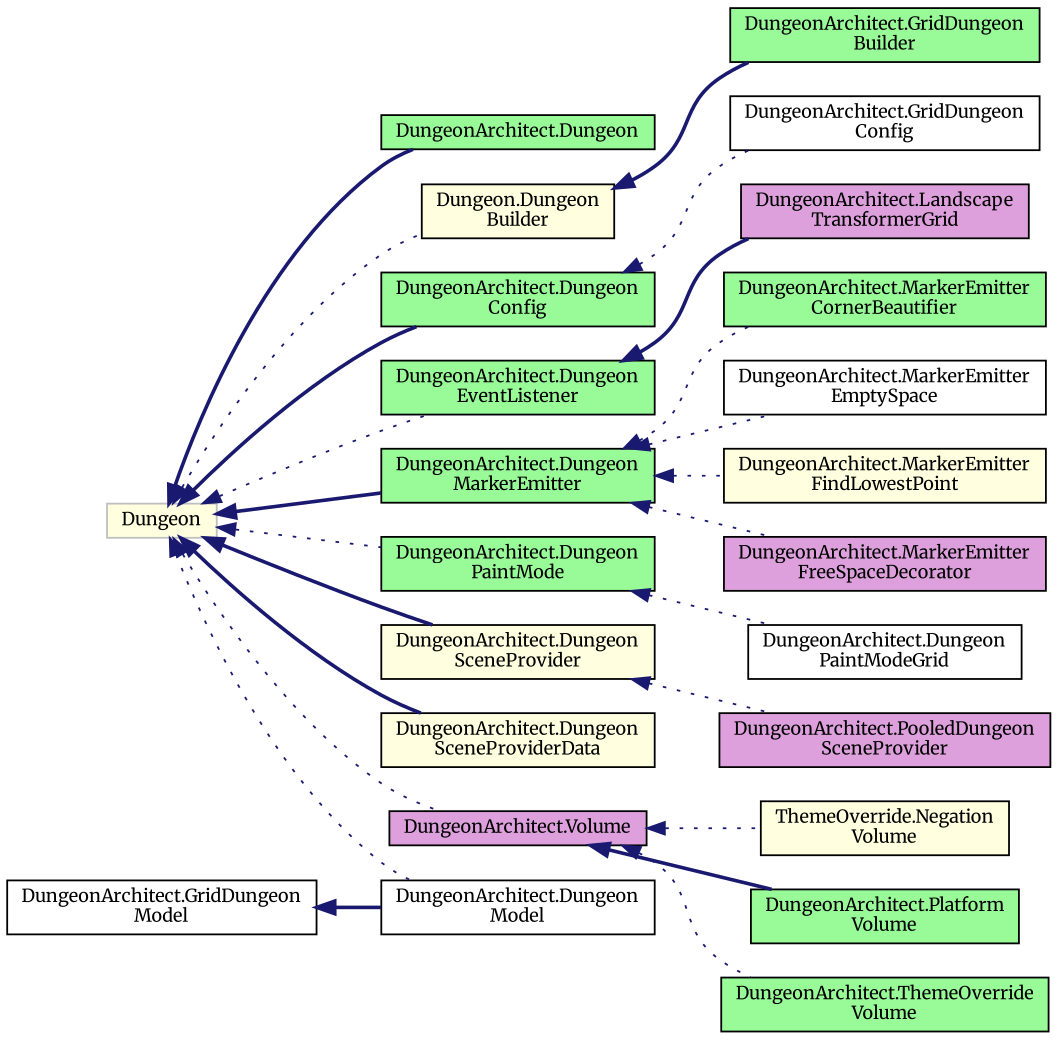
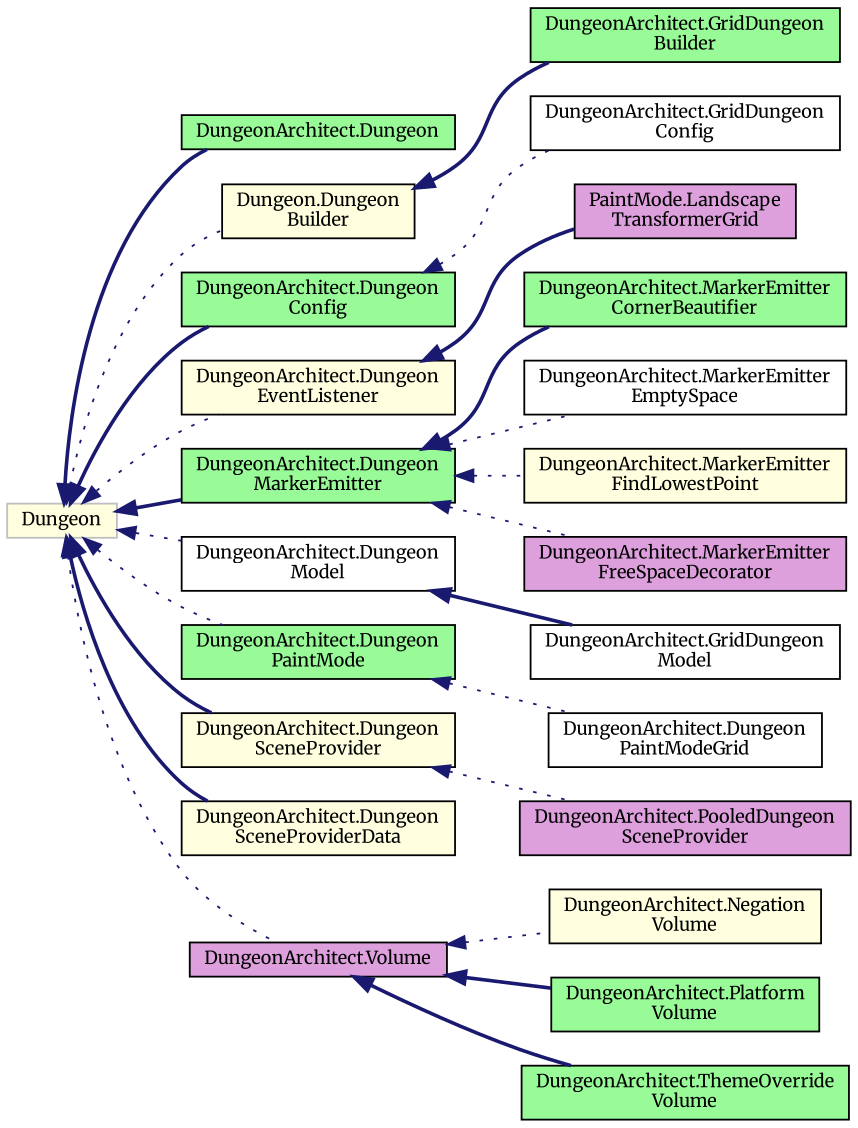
(885, 211) -> (685, 211)
(690, 379) -> (490, 379)
(518, 388) -> (318, 388)
(885, 828) -> (685, 916)
(358, 907) -> (511, 610)
(690, 919) -> (469, 1030)
